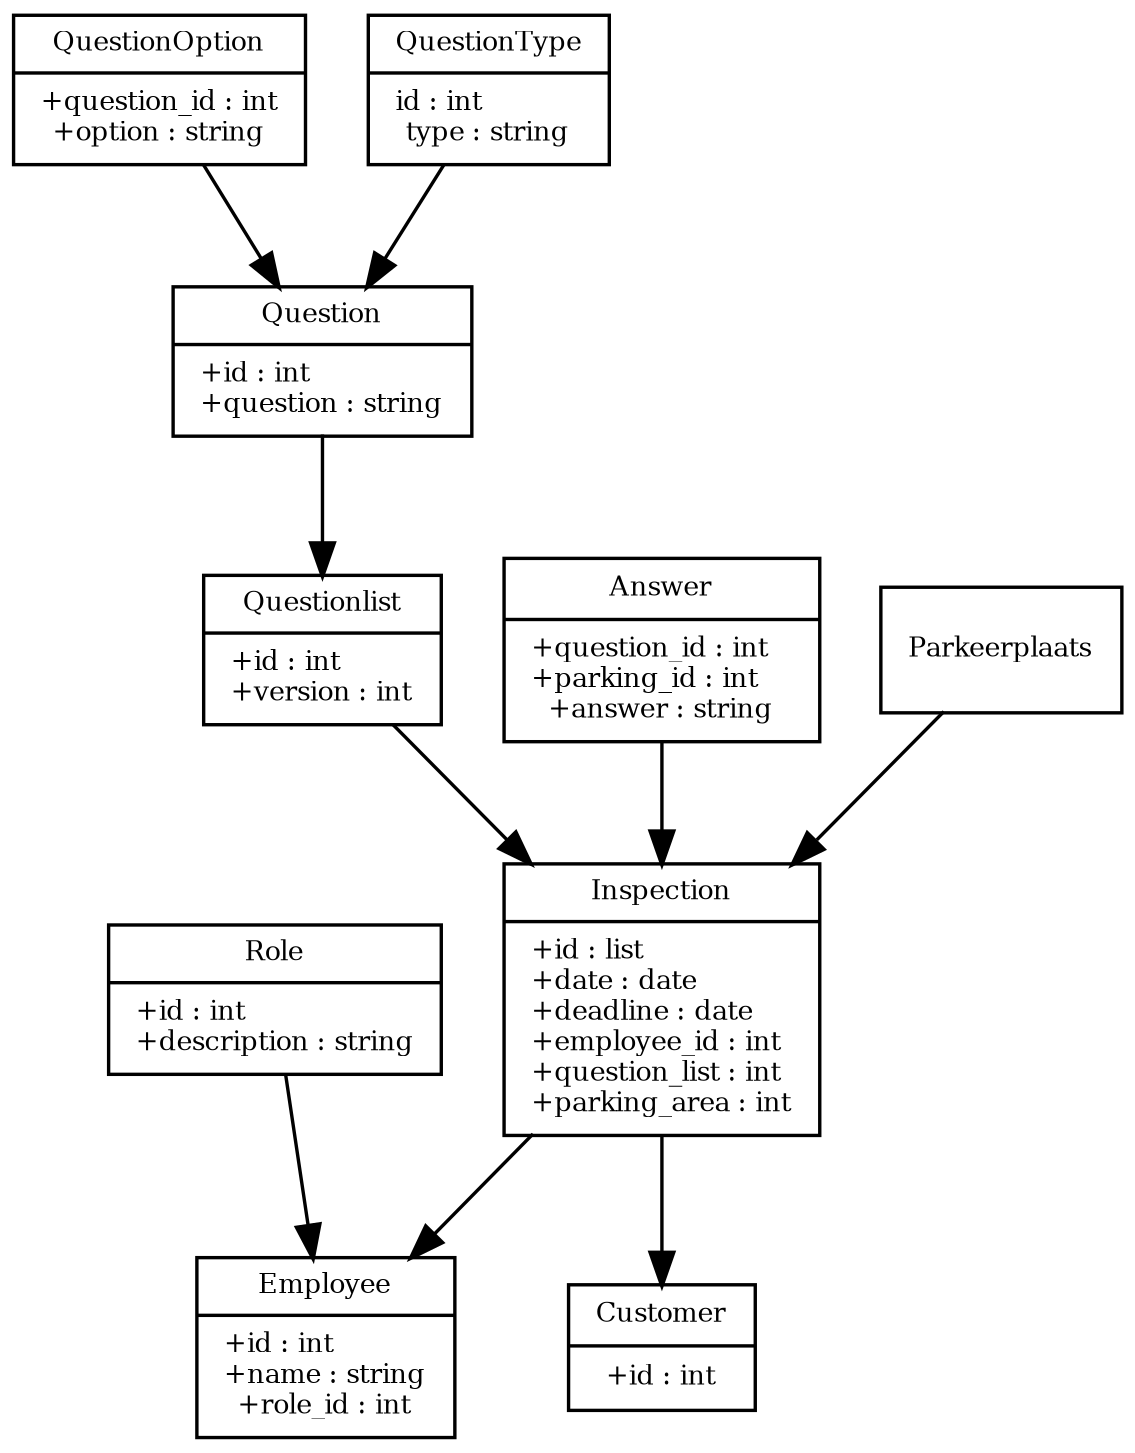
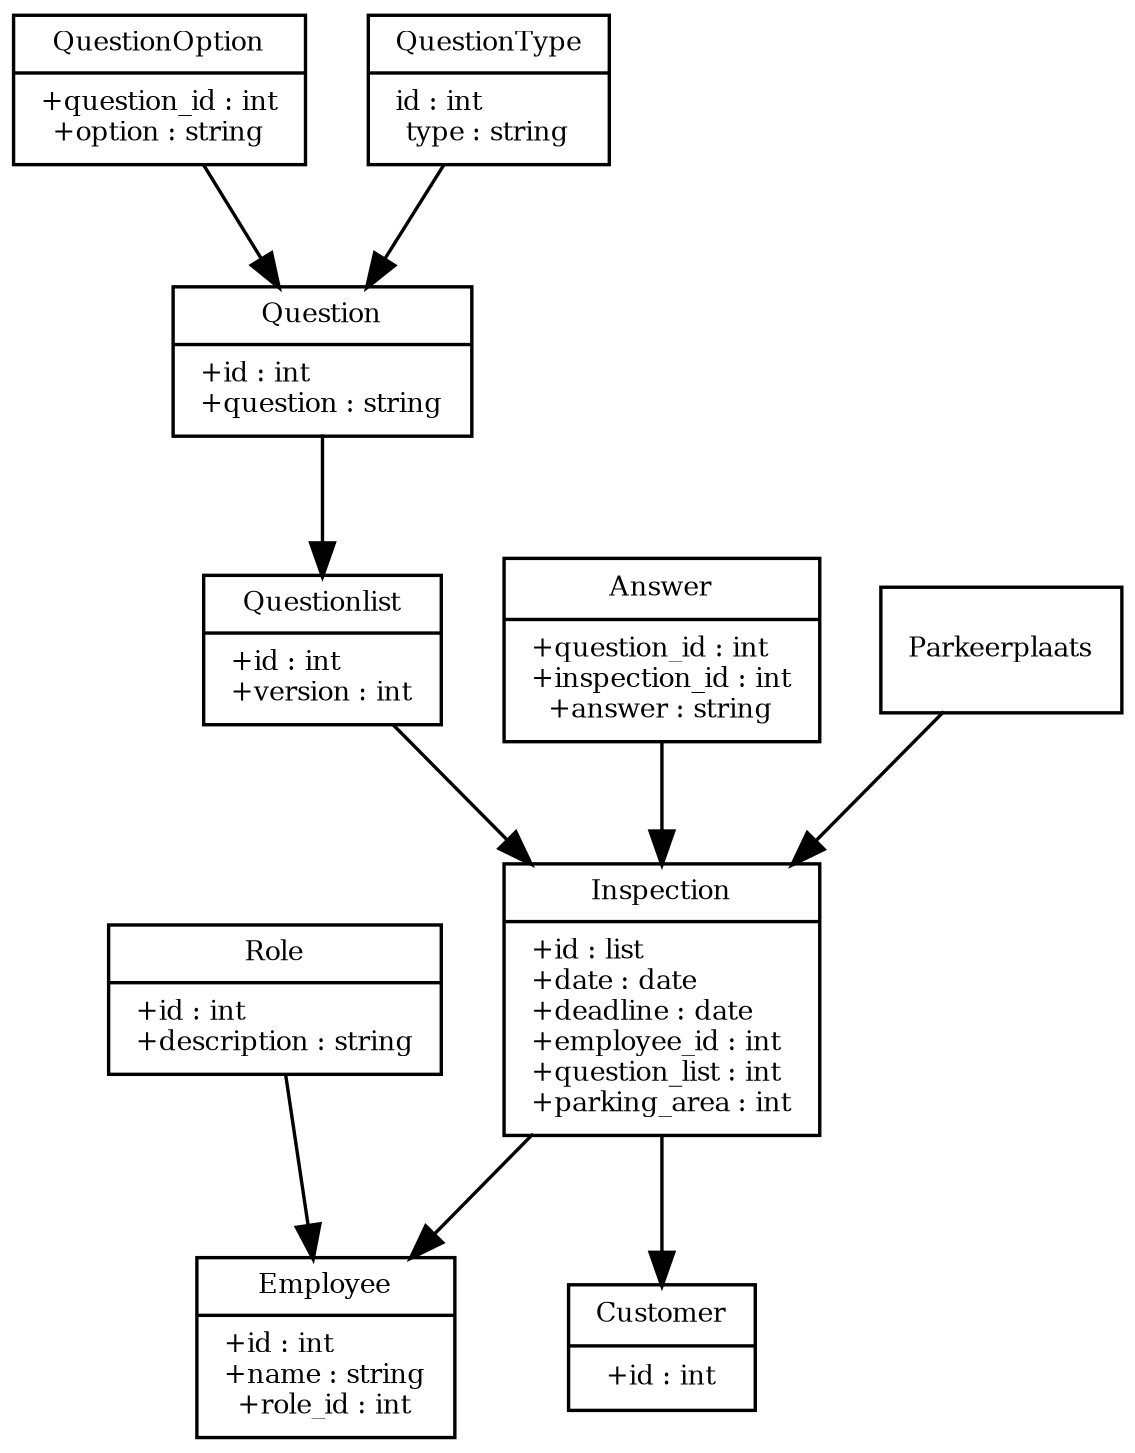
(645, 679) -> (662, 679)
